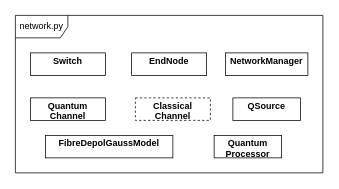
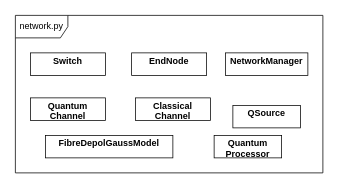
(173, 109) -> (173, 109)
(267, 109) -> (267, 117)
